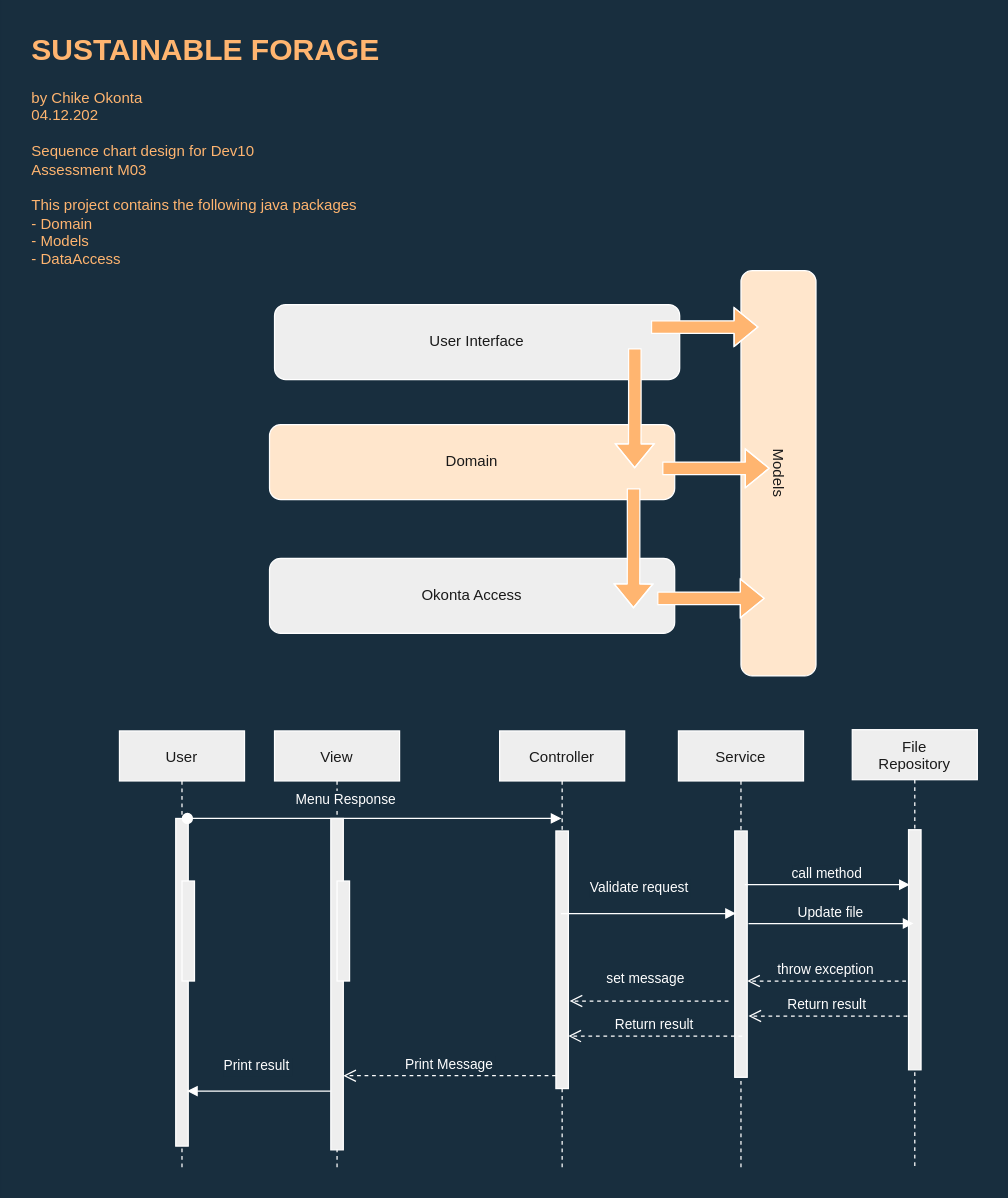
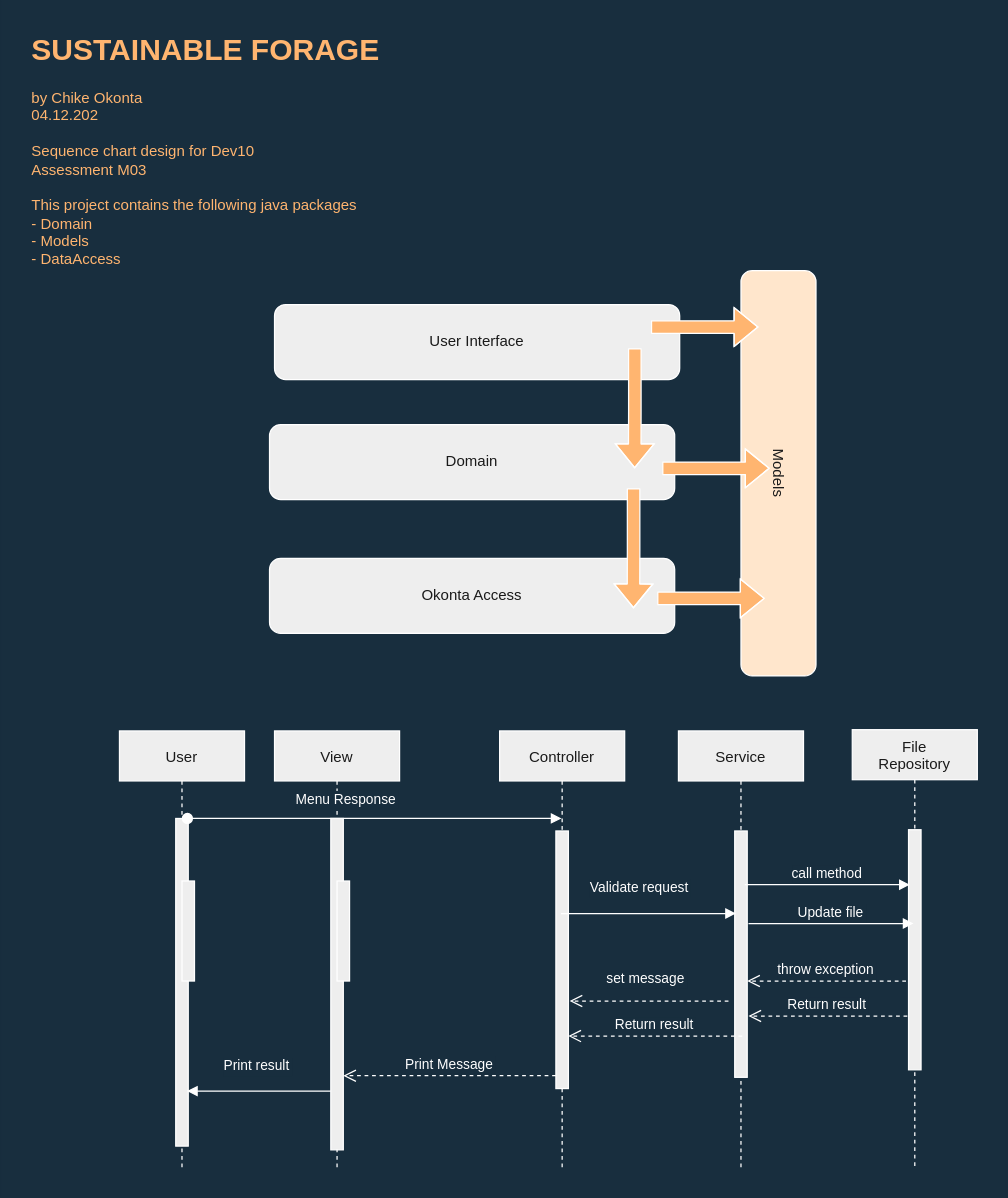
(472, 462) -> (472, 462)
